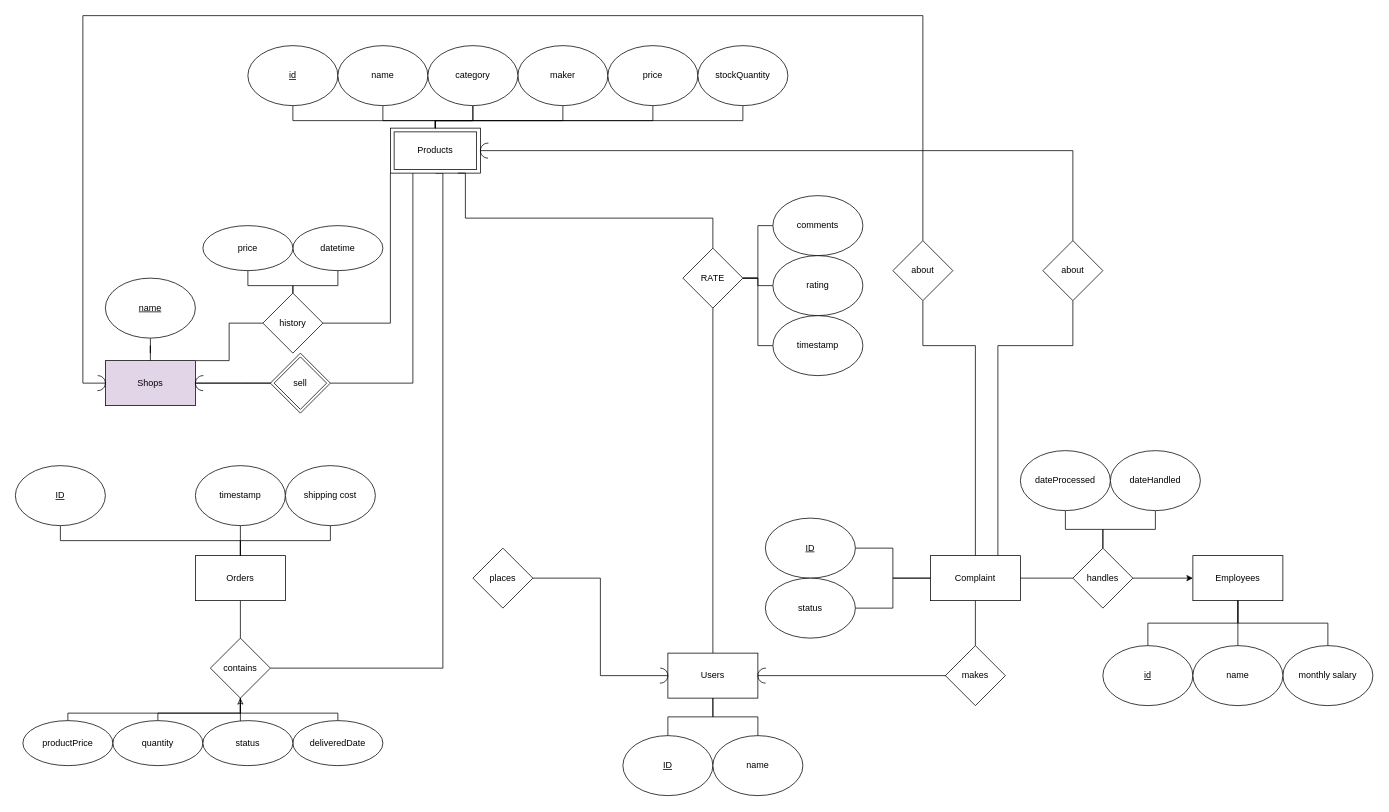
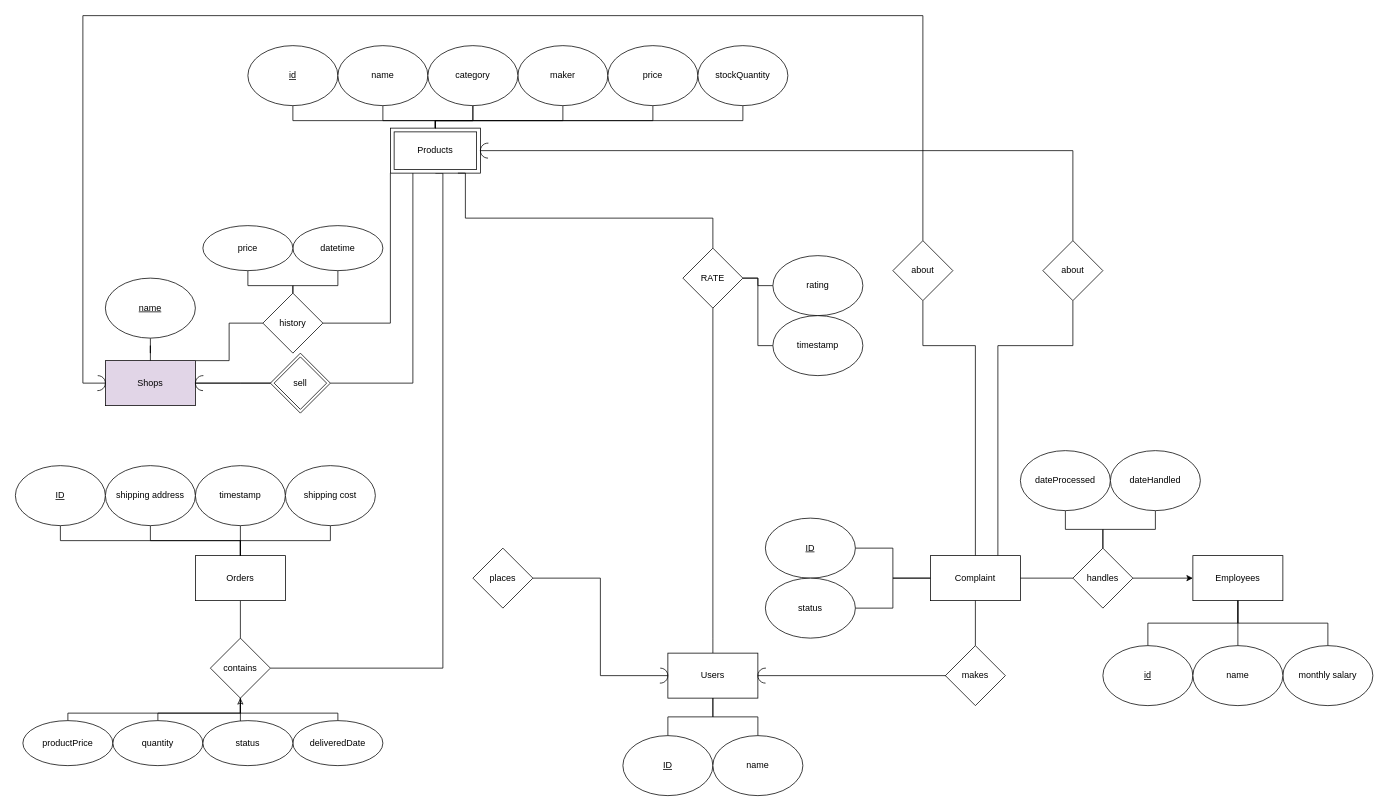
(818, 225) -> none
(758, 244) -> none
none -> (150, 495)
none -> (150, 531)
